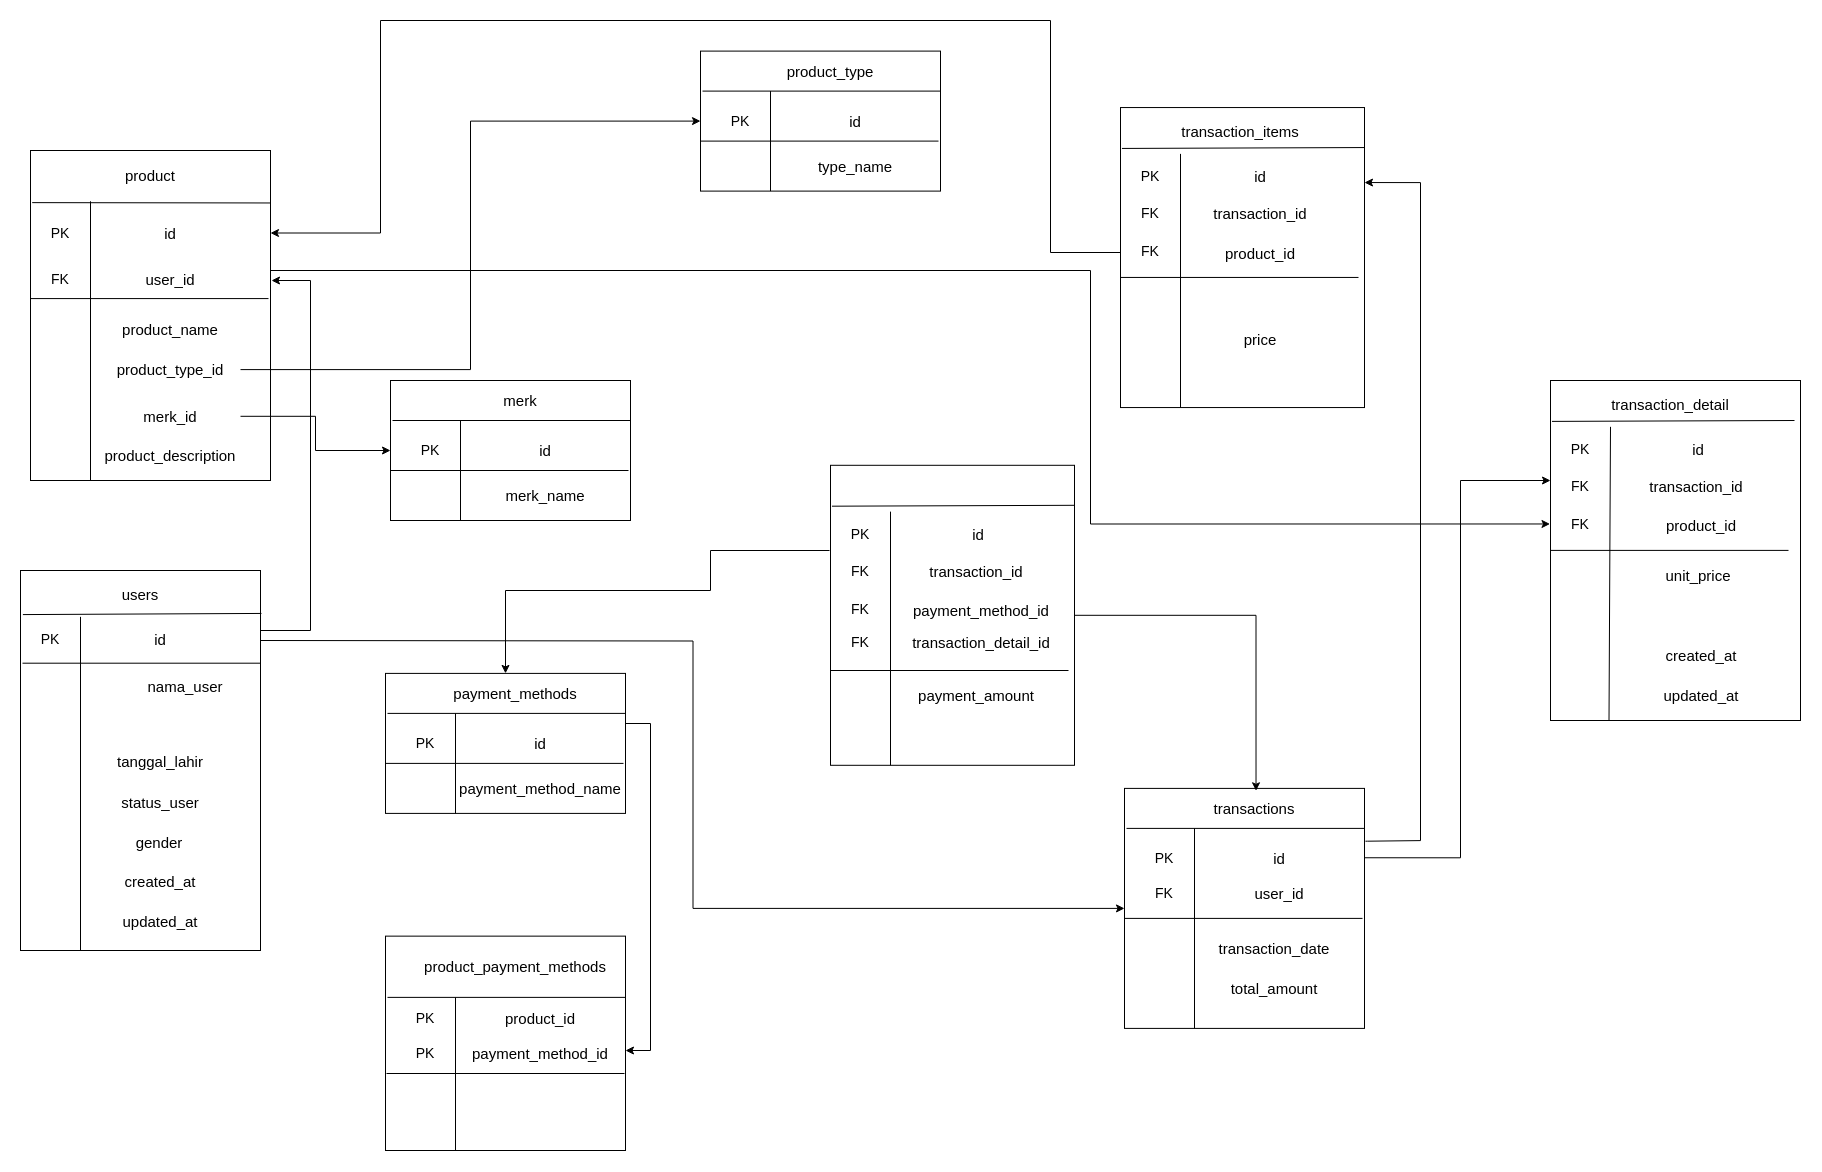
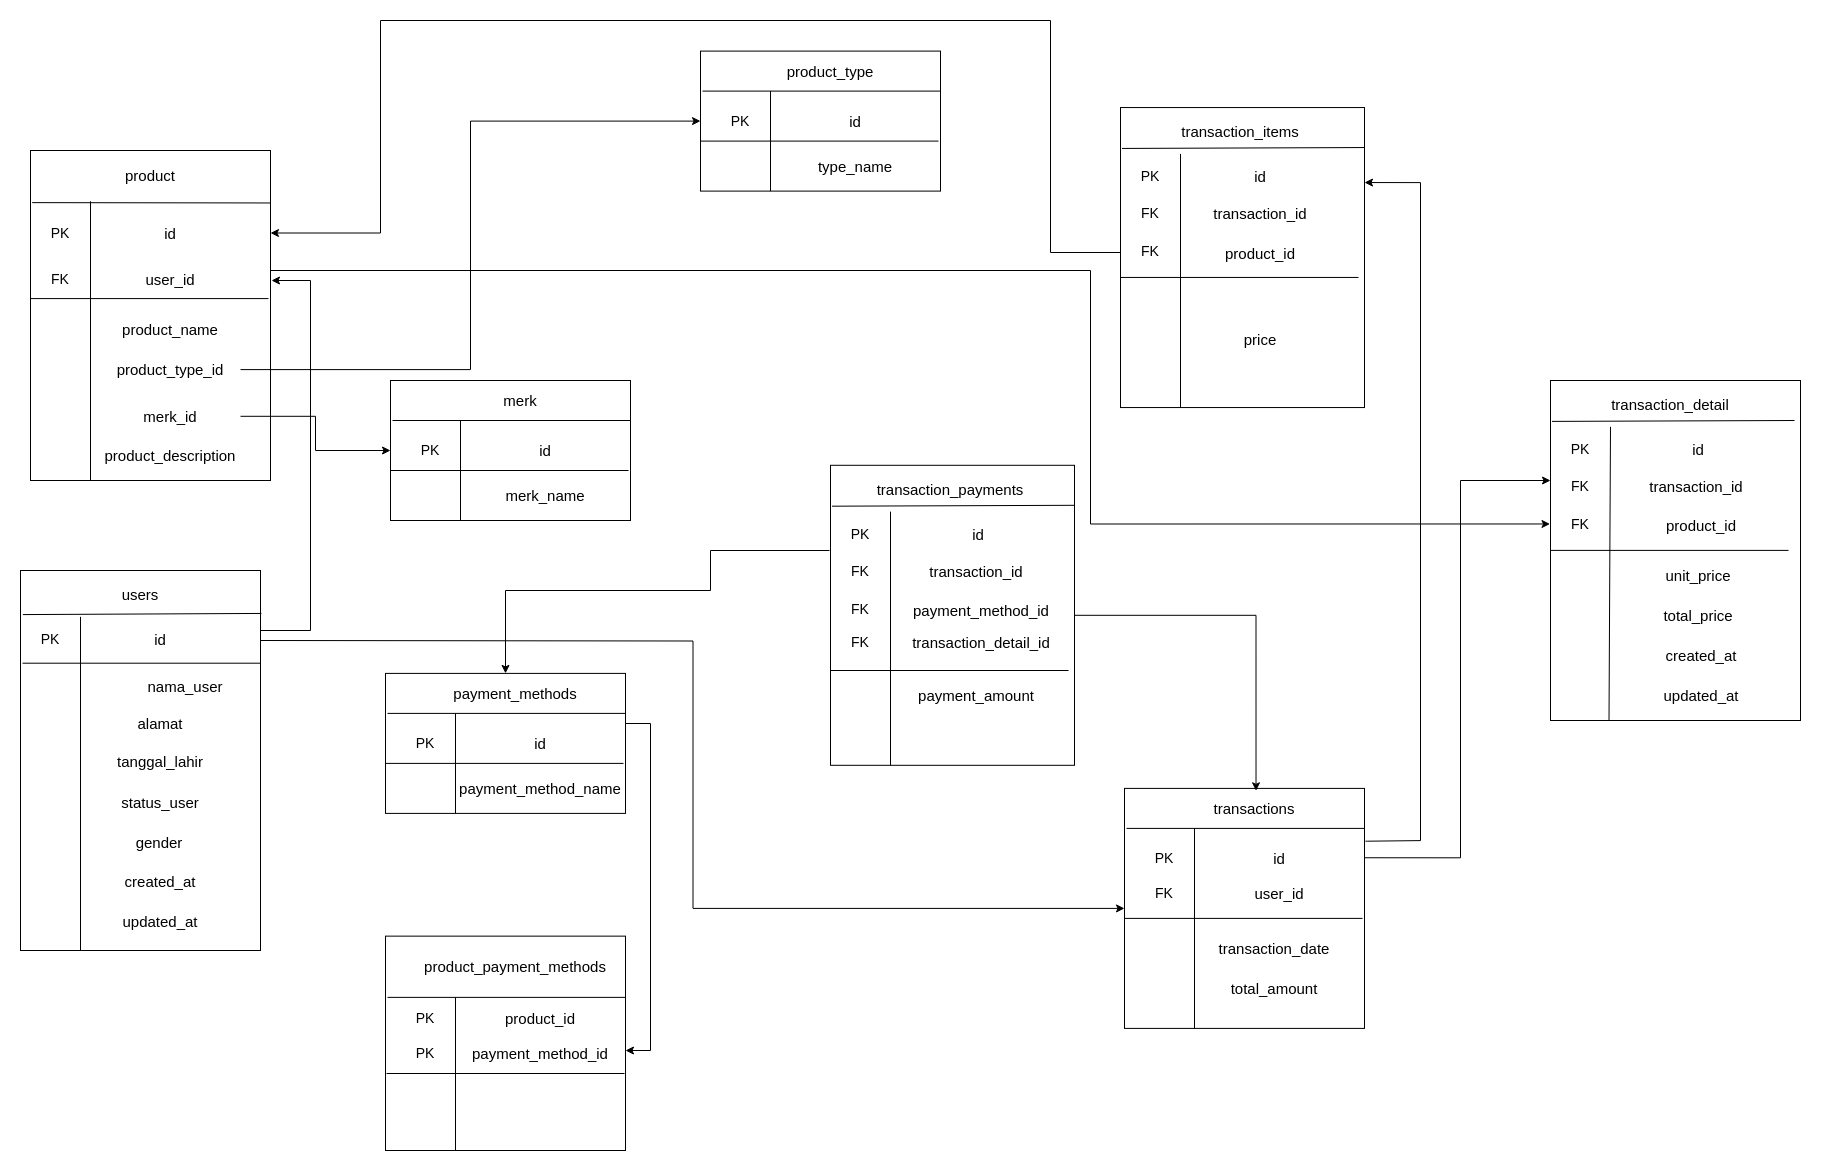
none -> (951, 489)
none -> (1699, 615)
none -> (161, 724)
